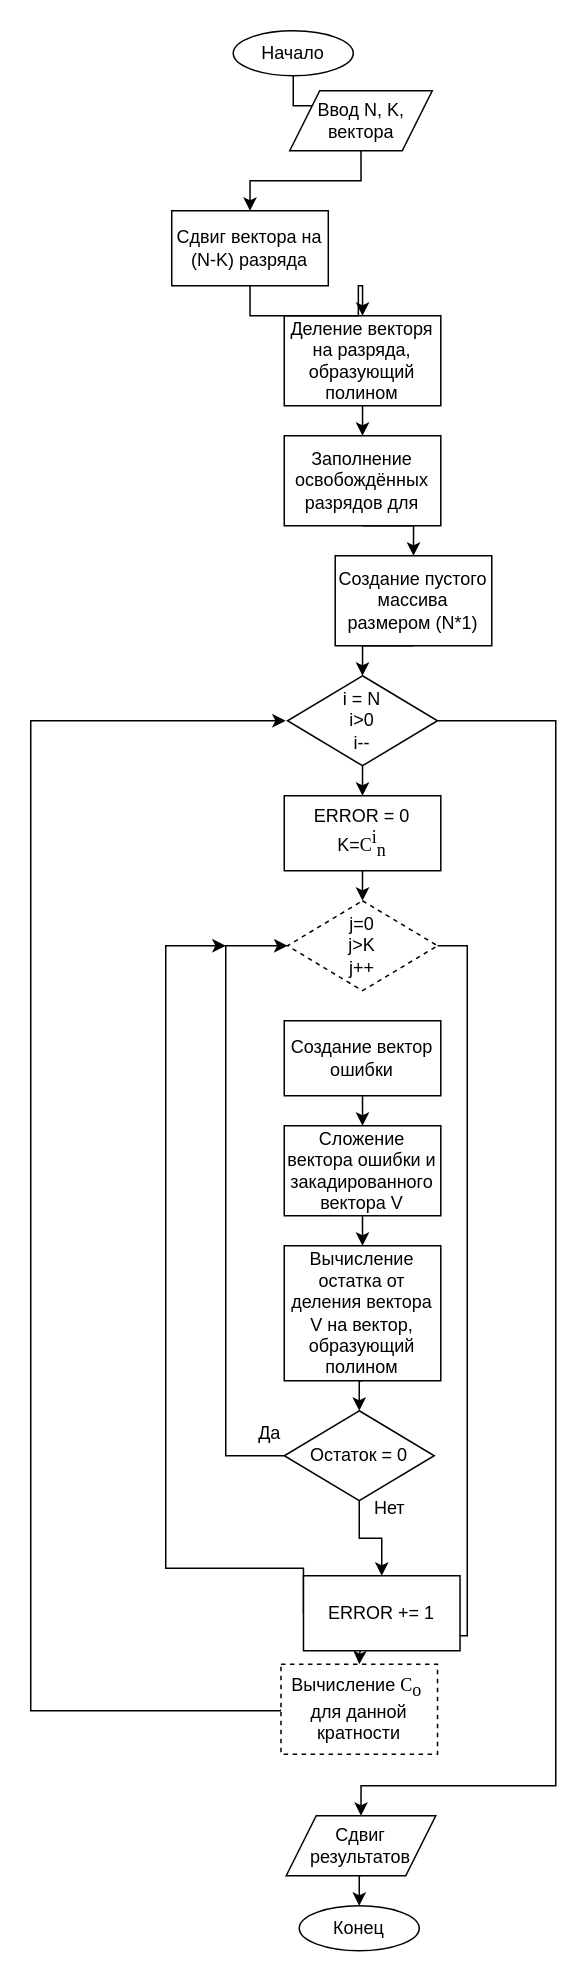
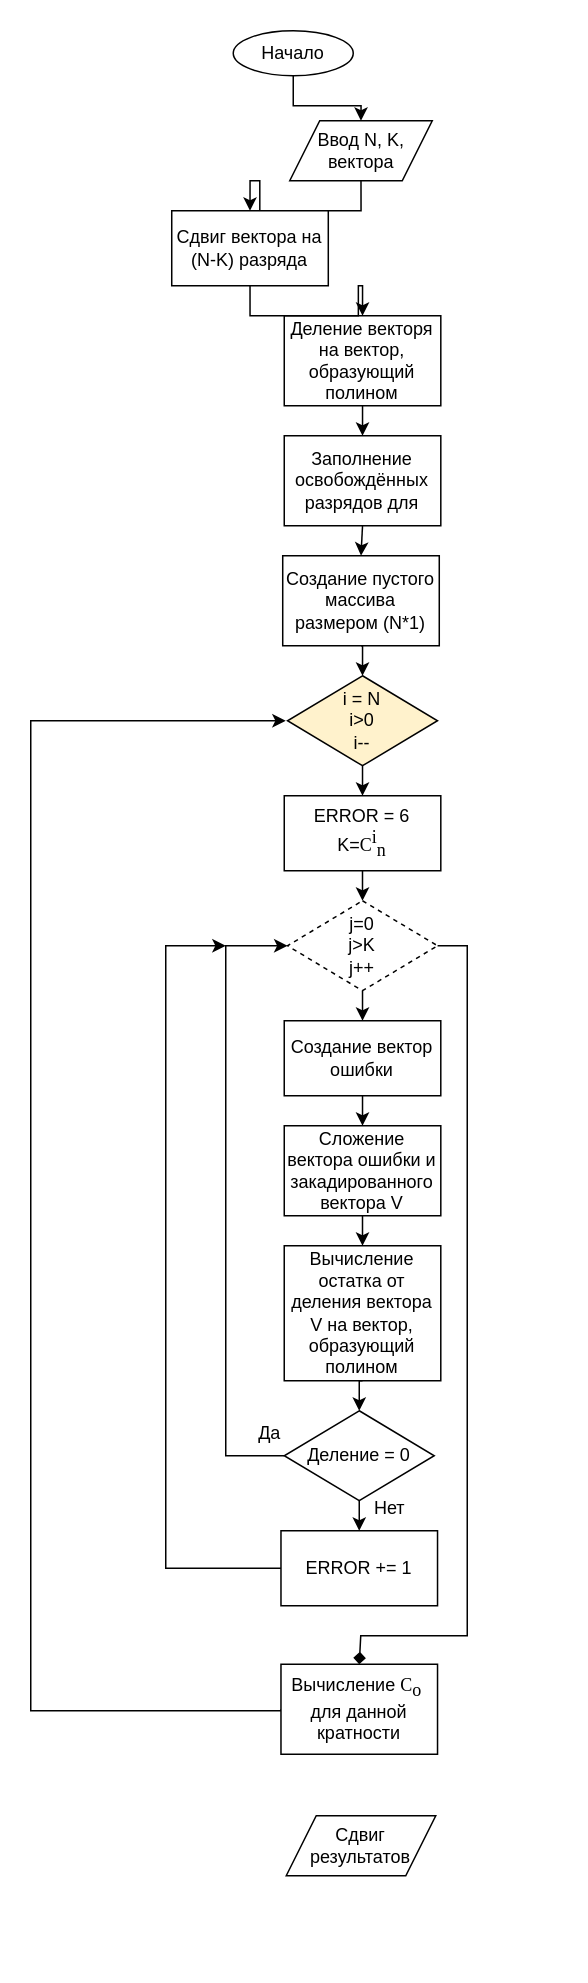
(361, 121) -> (361, 151)
(362, 361) -> (362, 361)
(413, 601) -> (361, 601)
(363, 721) -> (363, 721)
(362, 833) -> (362, 833)
none -> (363, 1001)
(556, 1301) -> none
(359, 1456) -> (359, 1456)
(382, 1613) -> (359, 1568)
(403, 1636) -> (404, 1636)
(359, 1709) -> (359, 1709)
(359, 1885) -> none
(359, 1928) -> none
